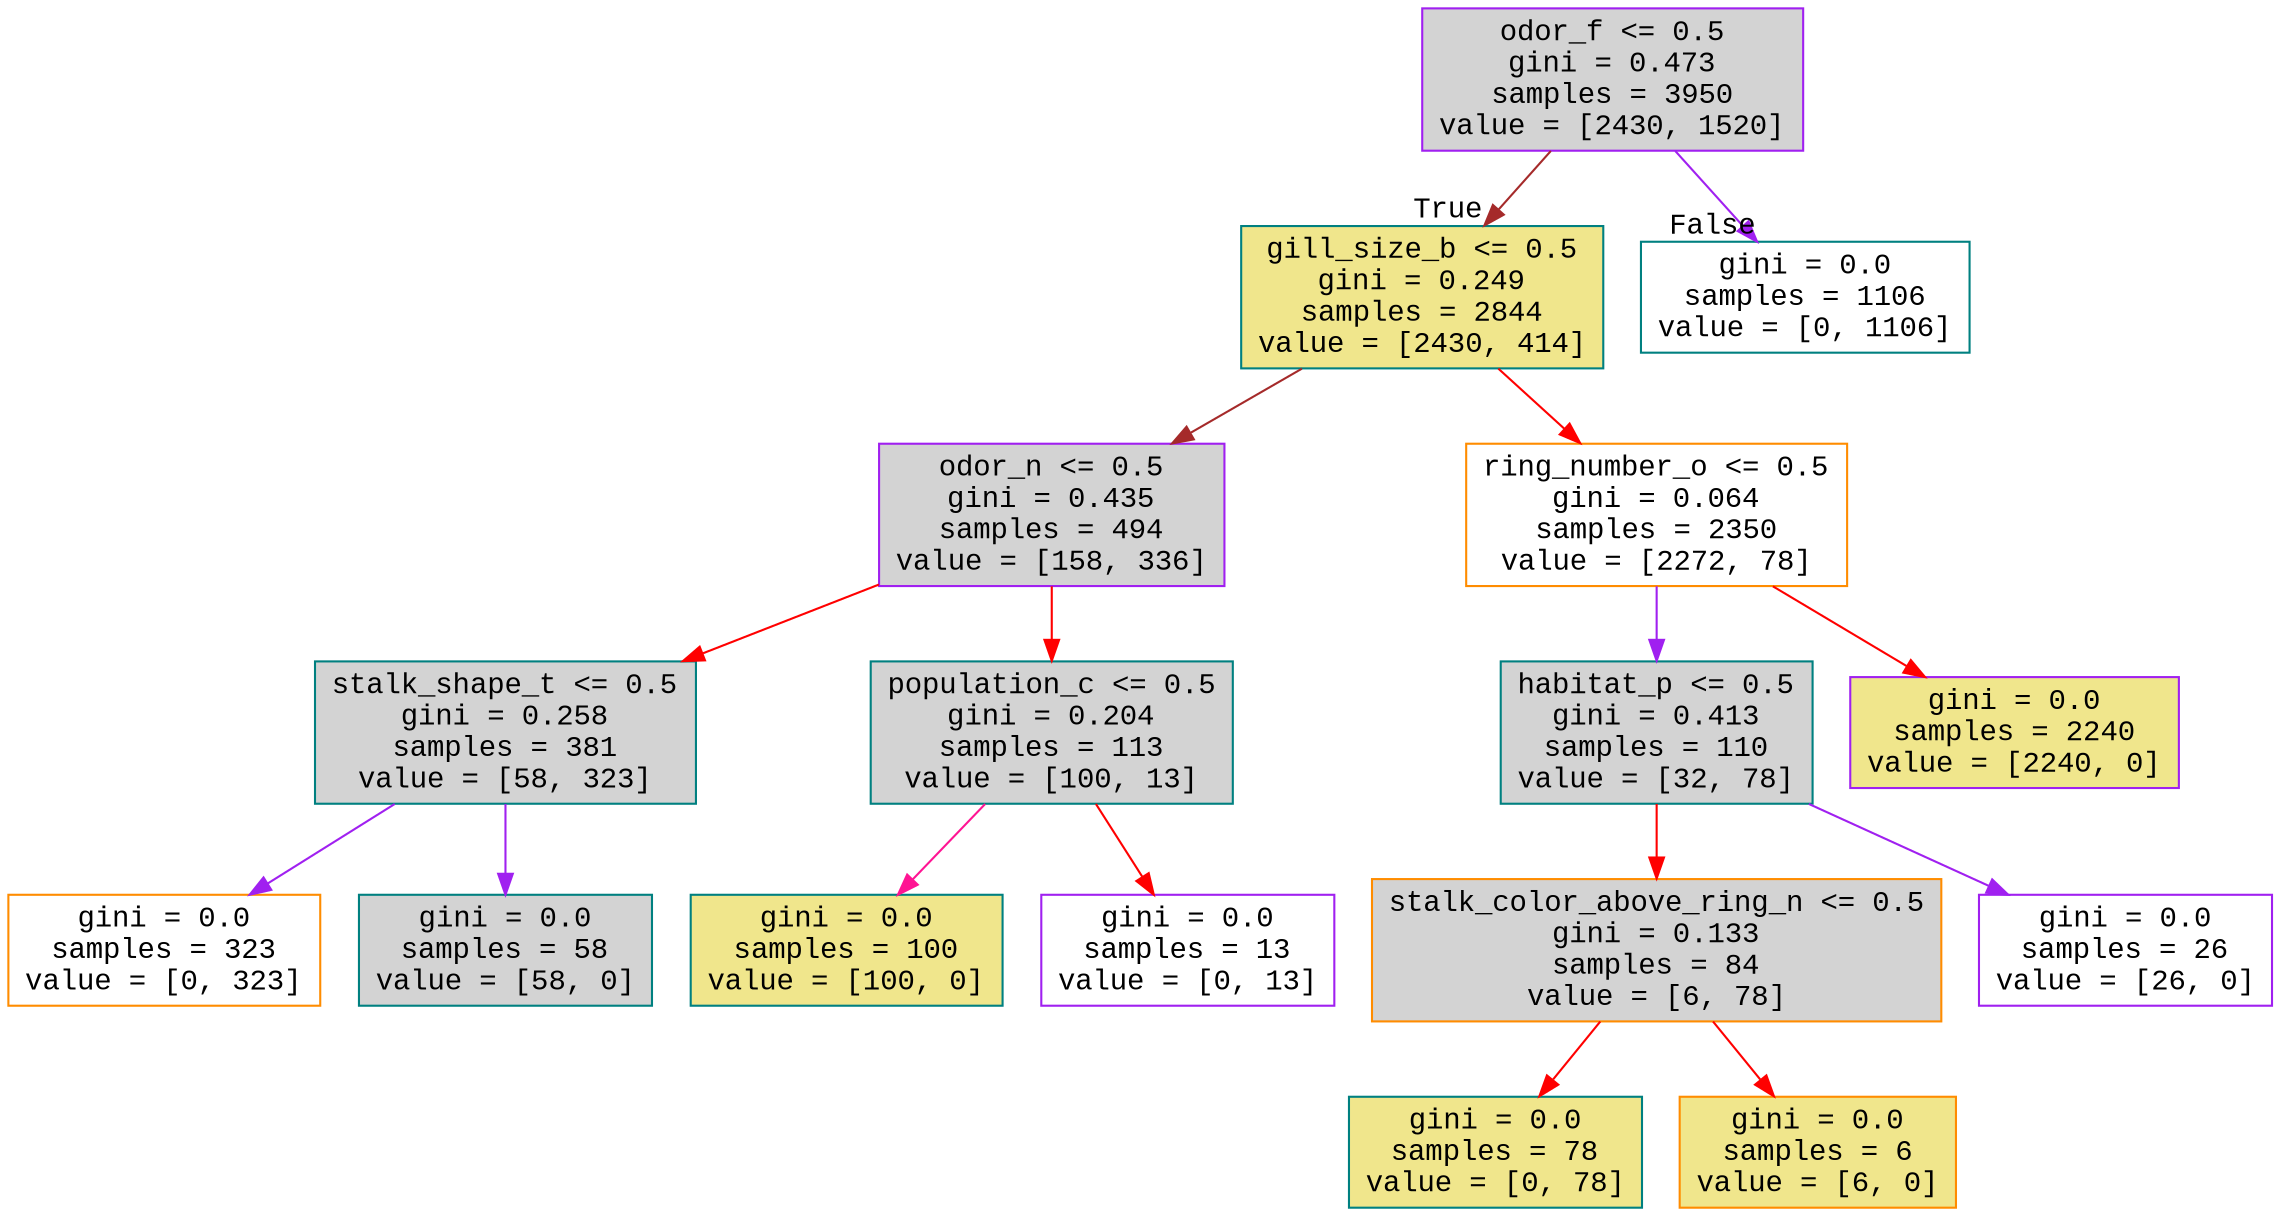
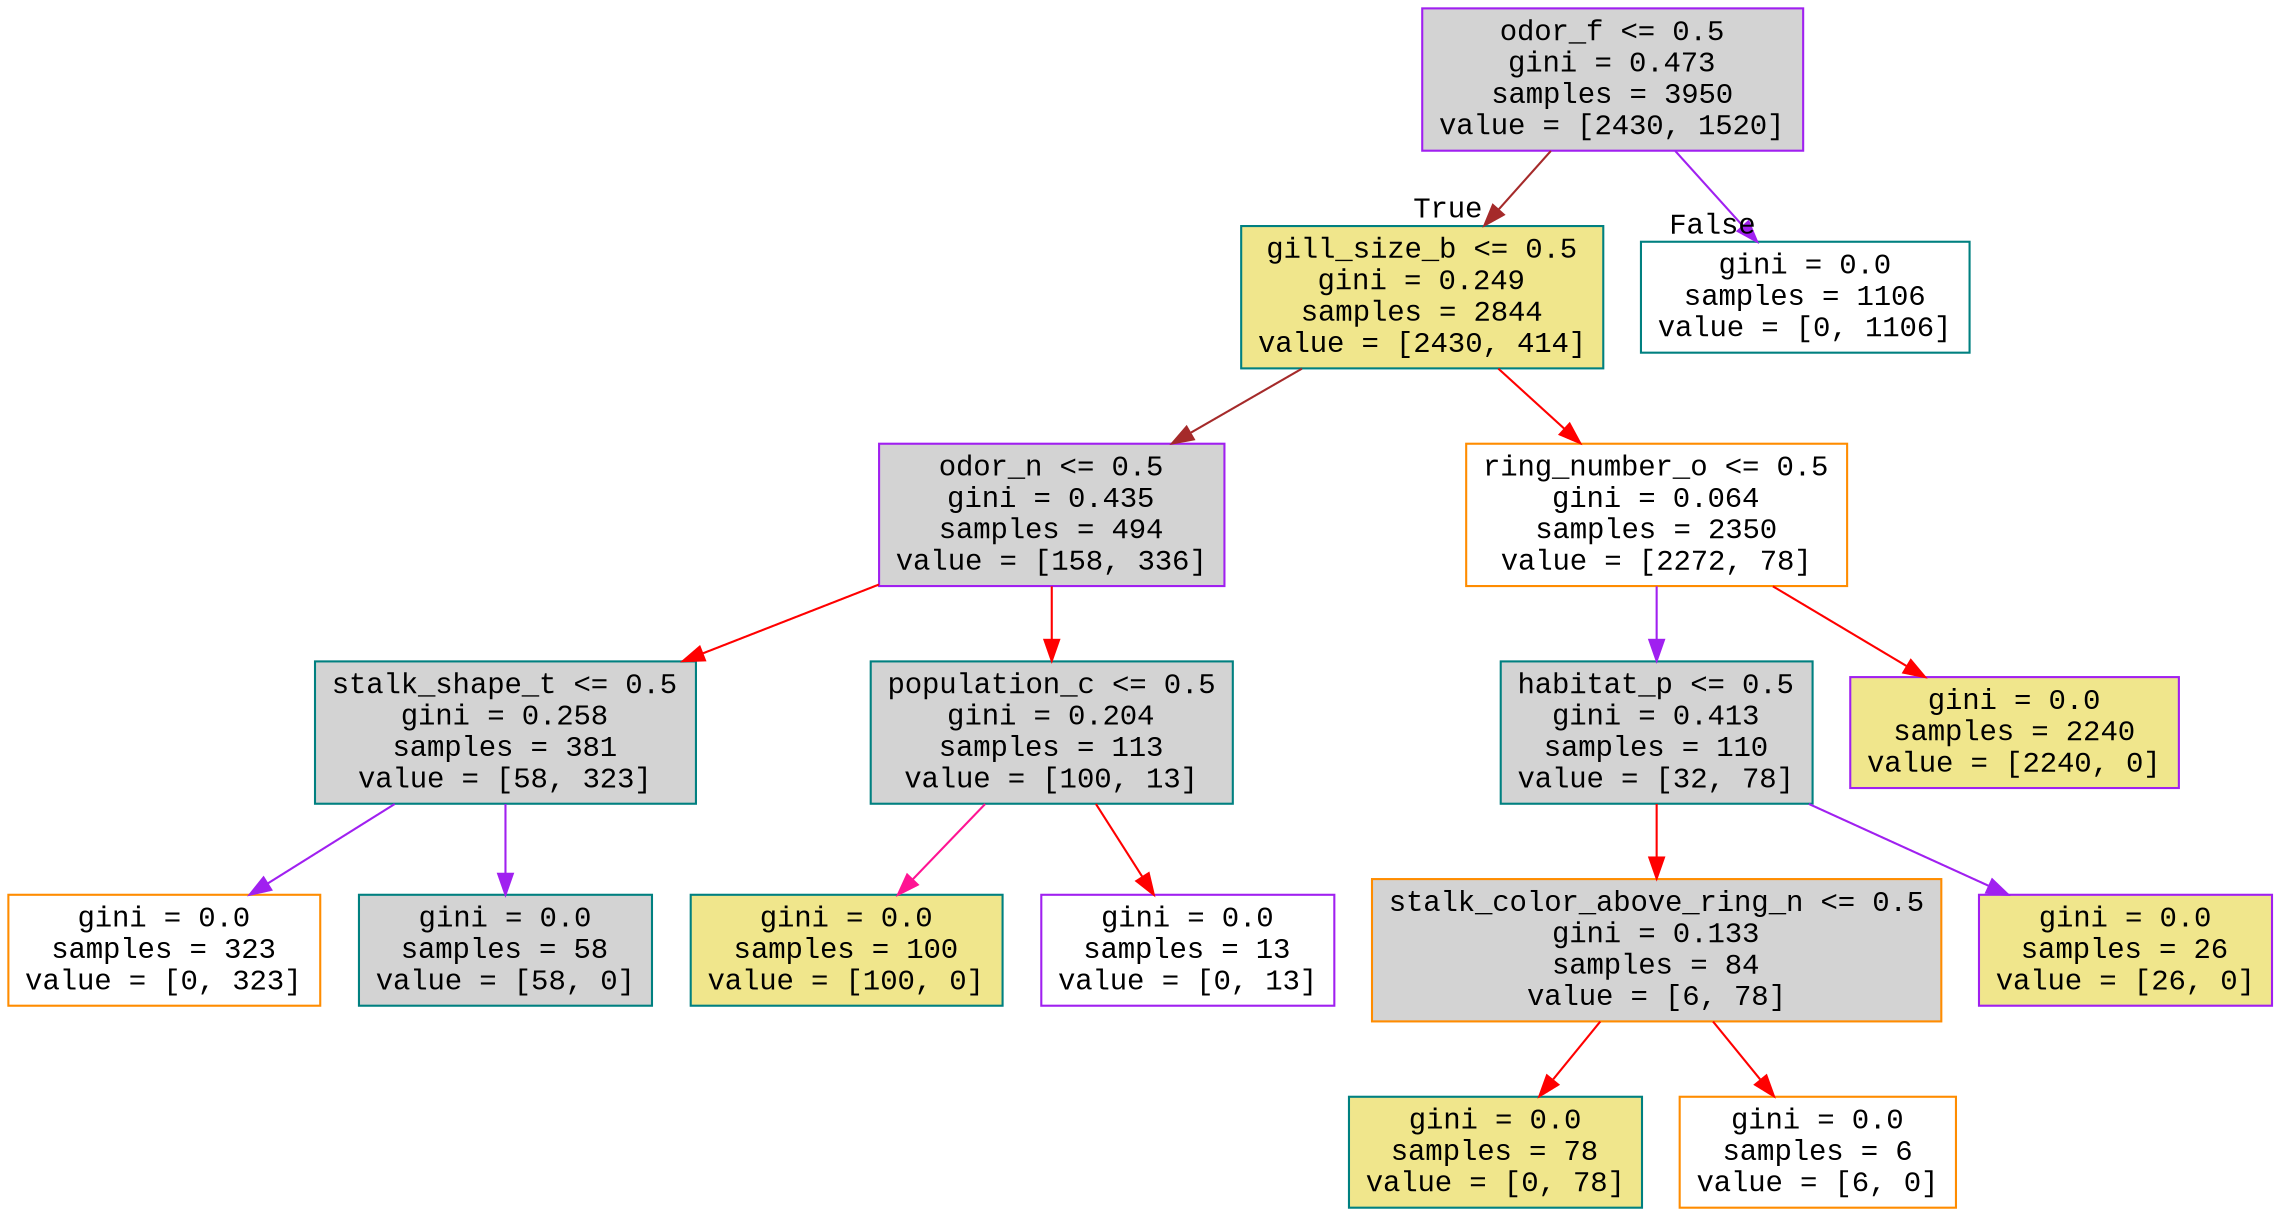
(2125, 950) -> (2125, 950)
(1818, 1152) -> (1818, 1152)
